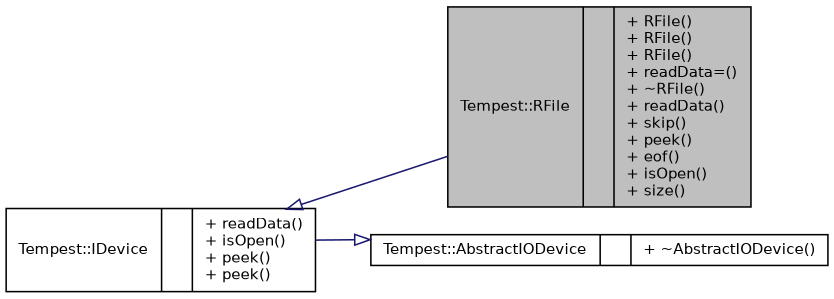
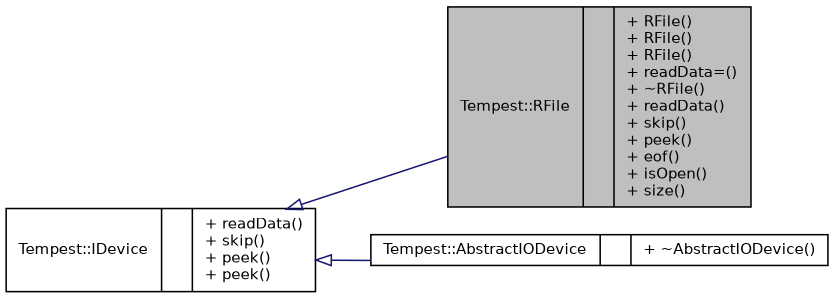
(335, 240) -> (351, 260)
(245, 241) -> (235, 241)
